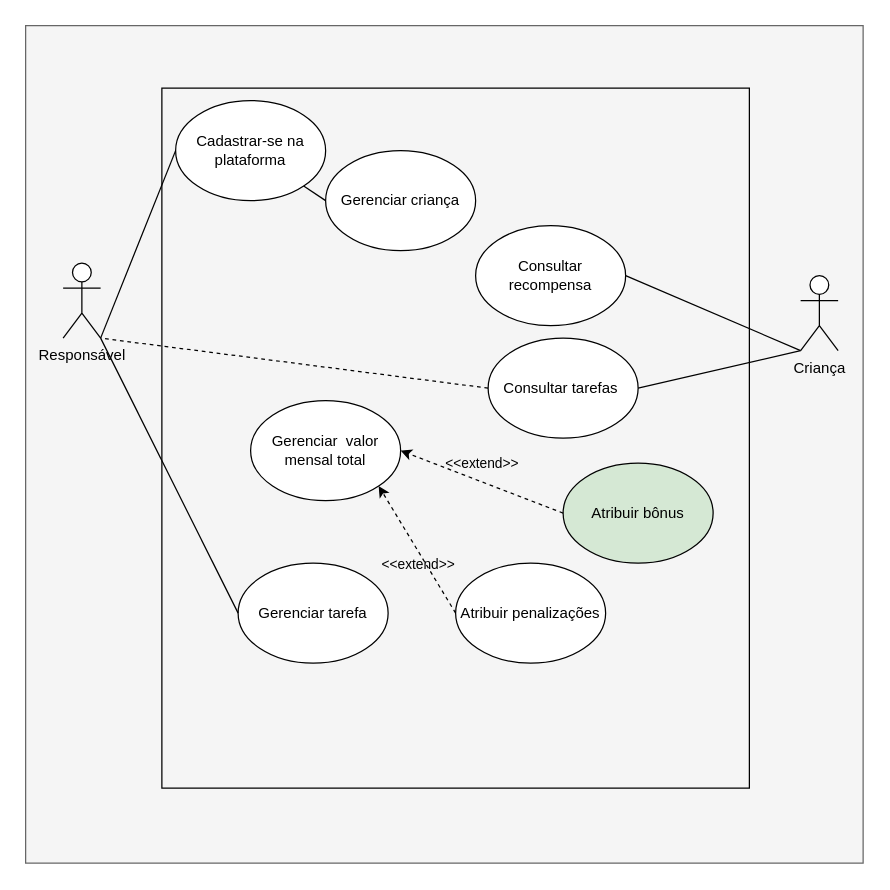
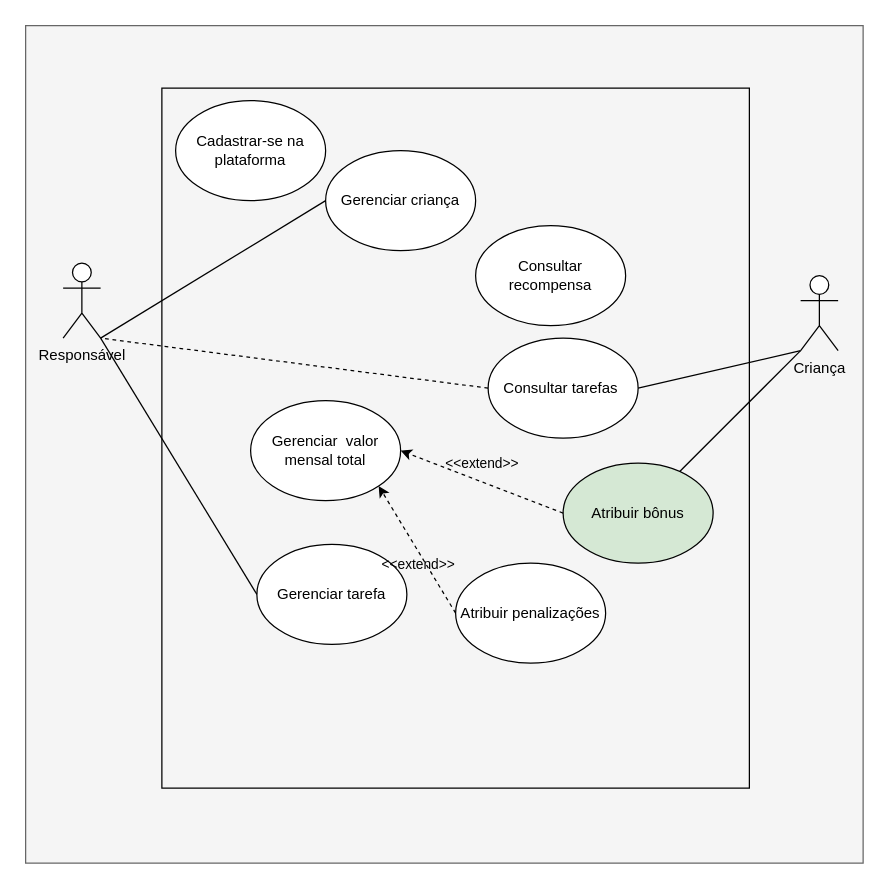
(315, 193) -> (215, 268)
(139, 242) -> none
(710, 312) -> (739, 412)
(313, 613) -> (332, 594)
